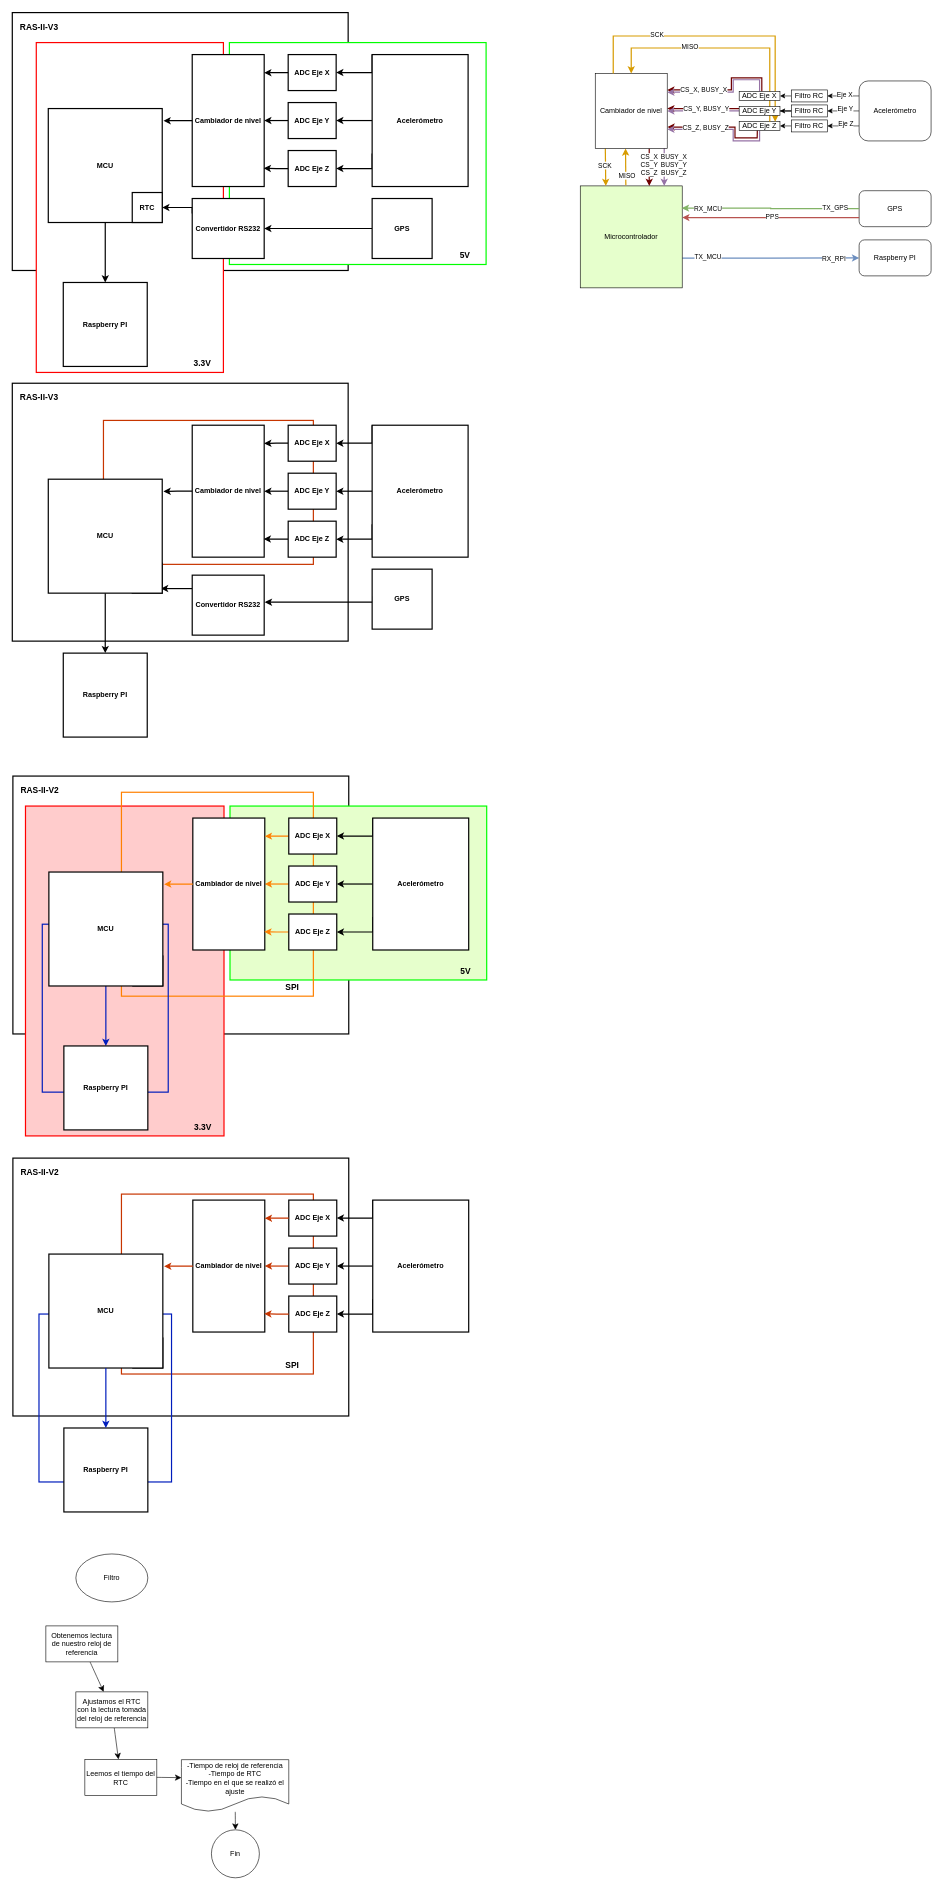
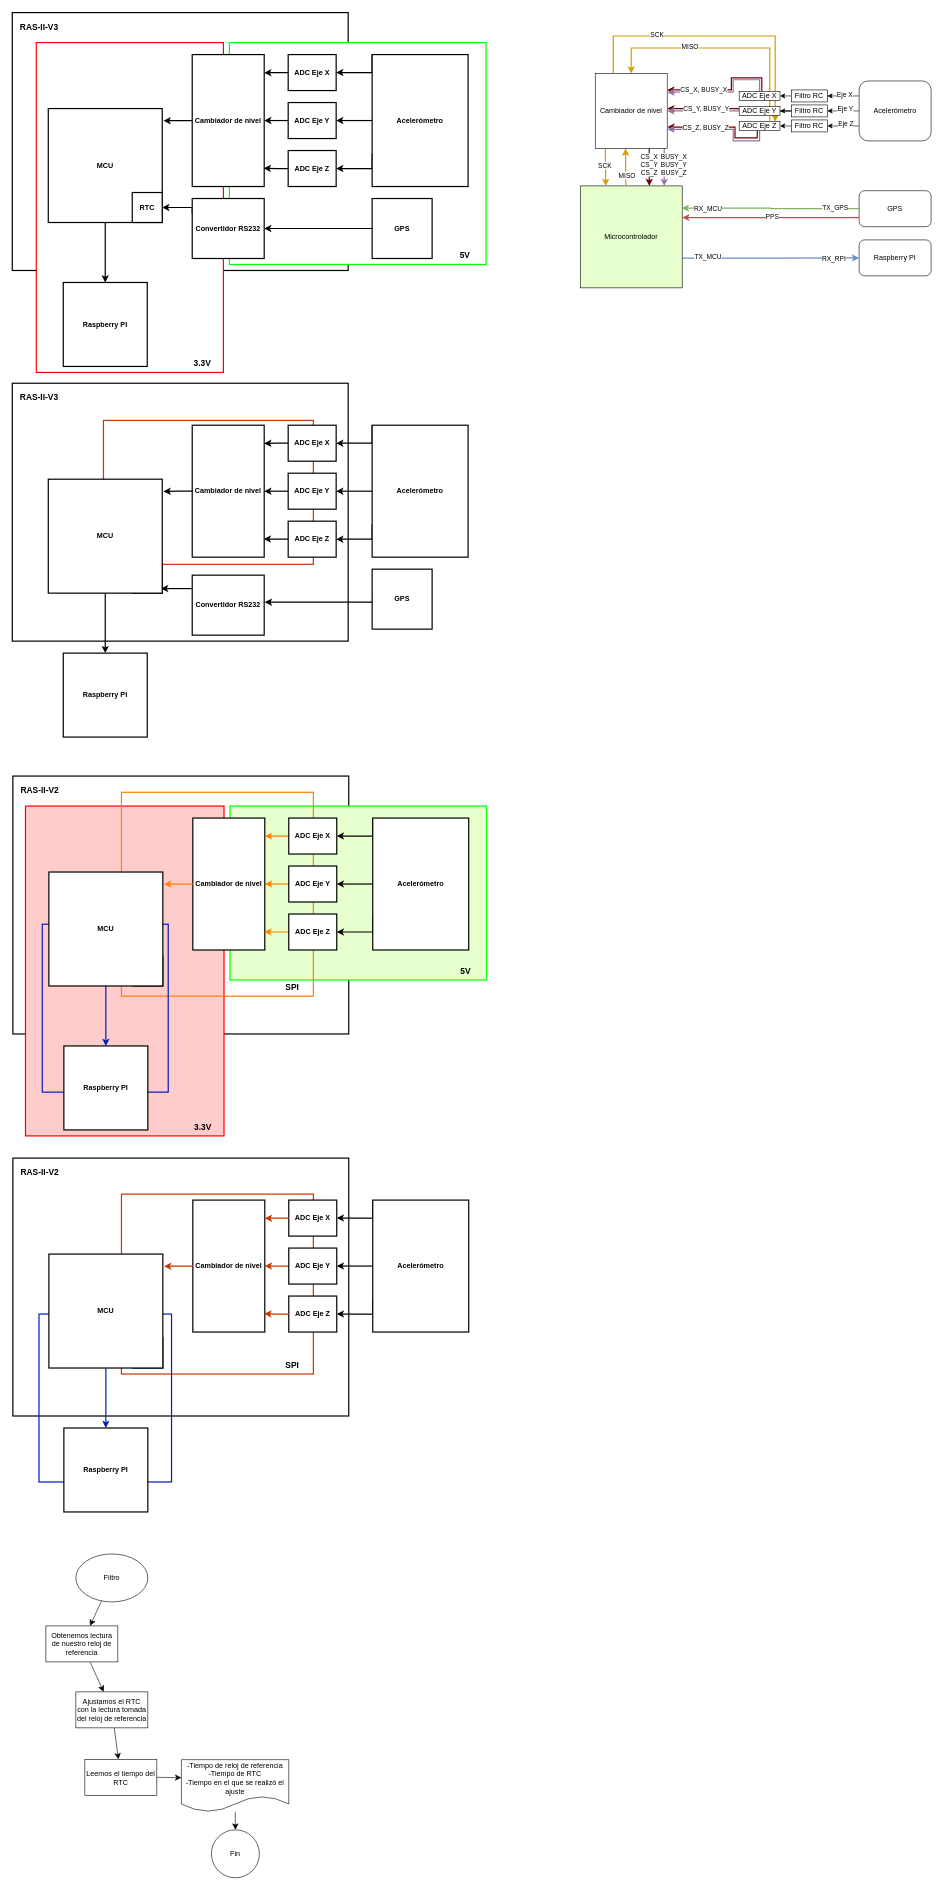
none -> (96, 1612)
